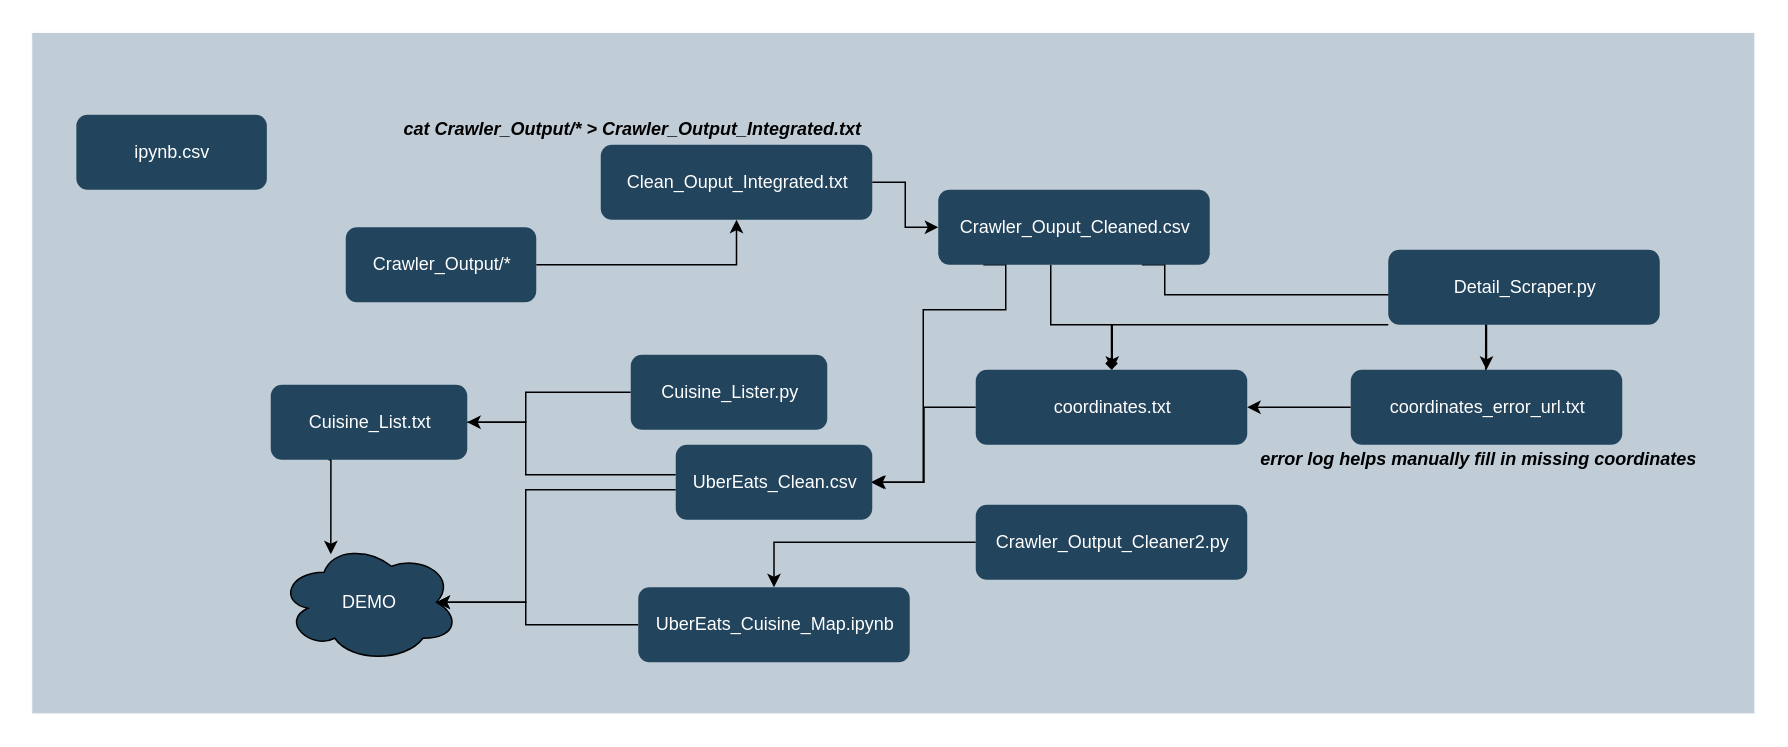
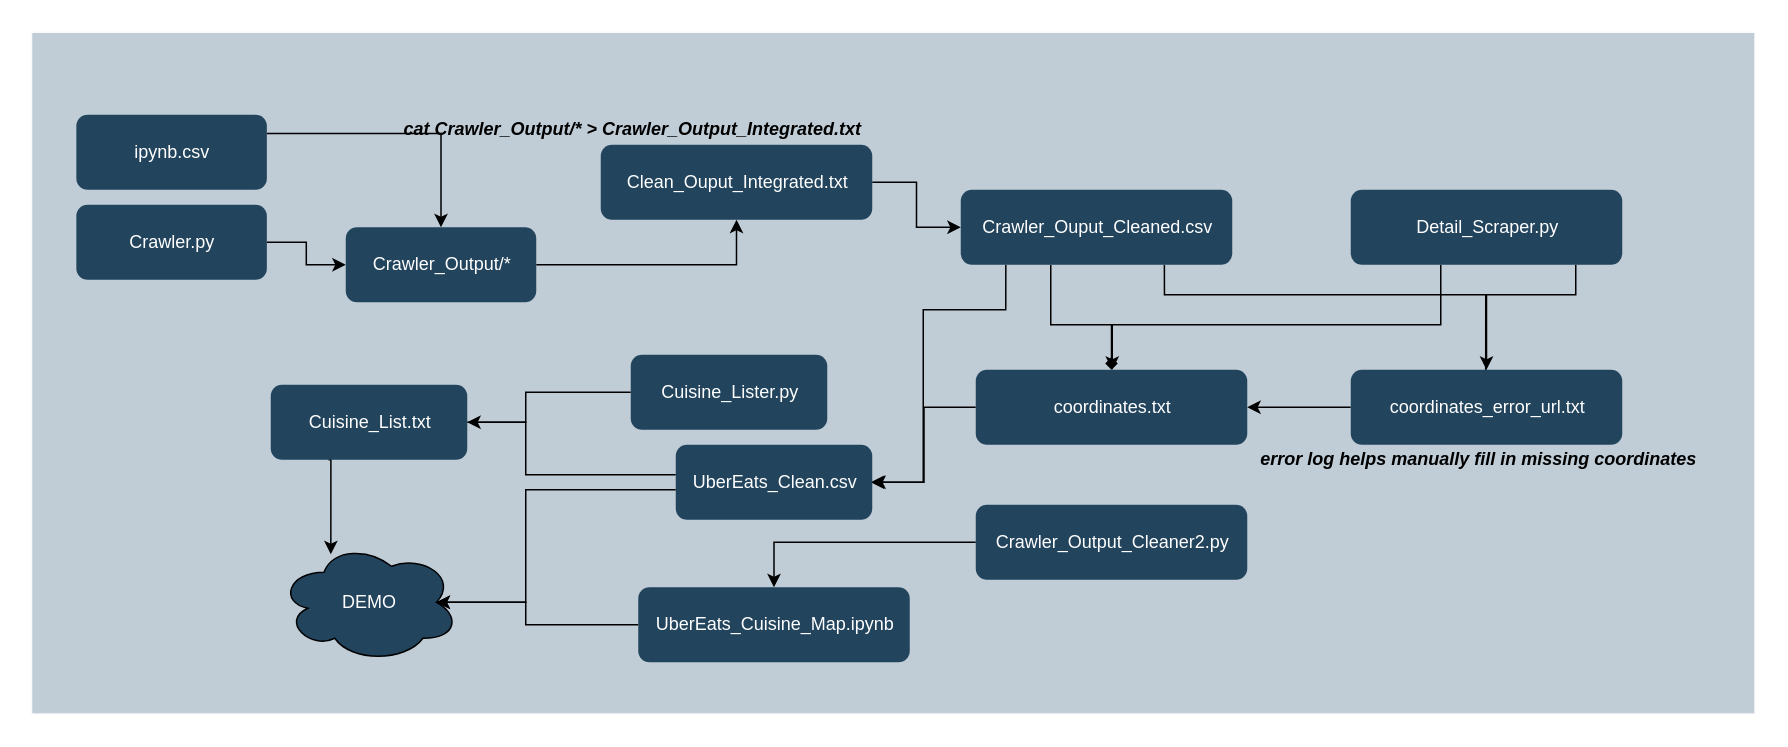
none -> (396, 134)
(1074, 227) -> (1097, 227)
none -> (172, 242)
none -> (306, 248)
(1524, 287) -> (1487, 227)
